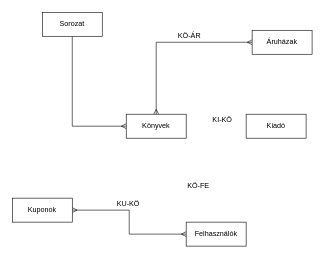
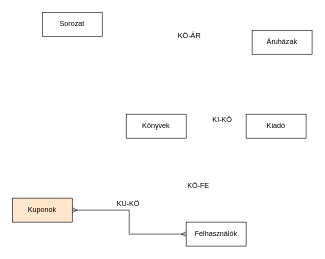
(168, 42) -> none
(72, 108) -> none
(42, 210) -> (42, 210)
